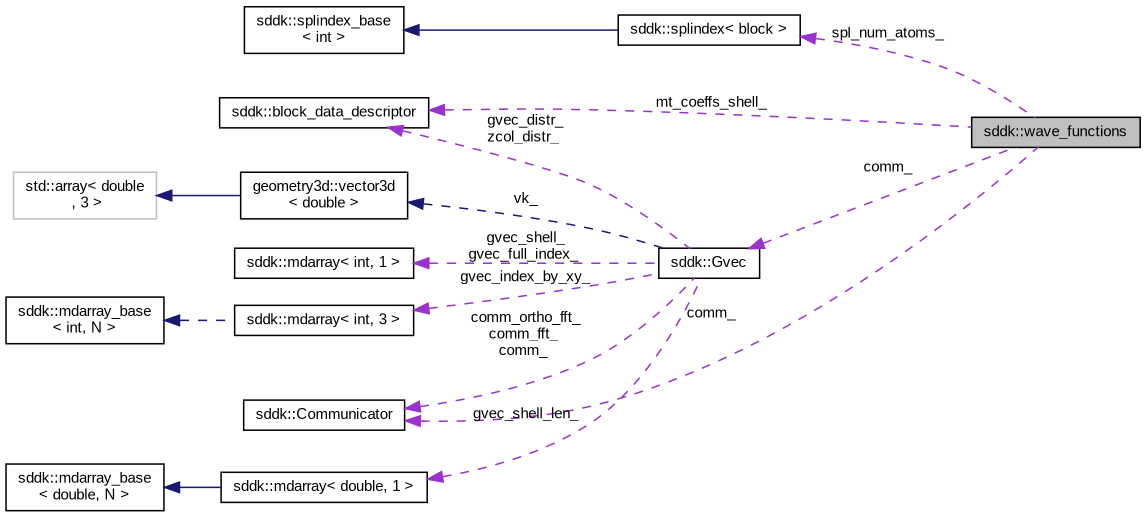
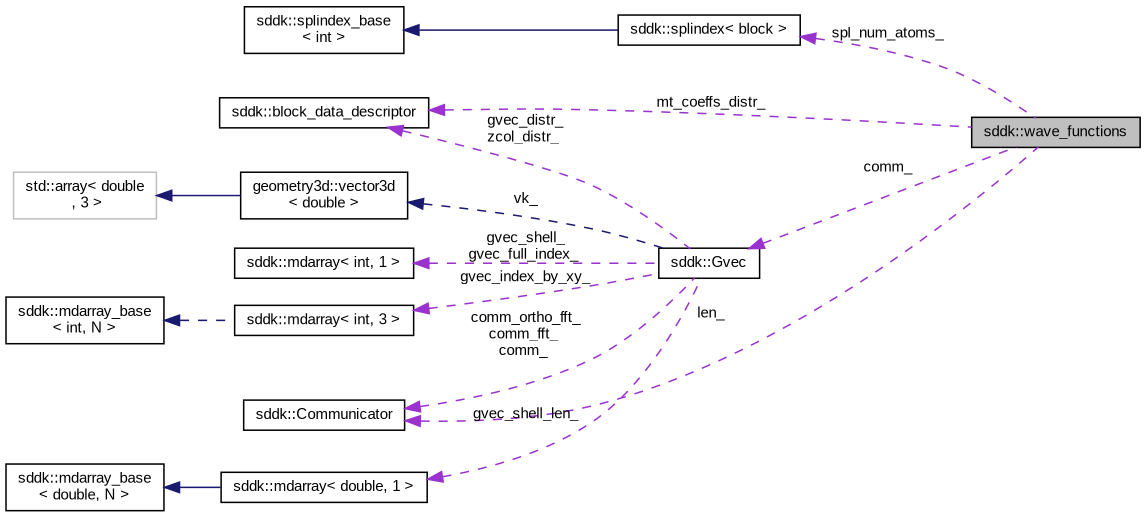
(709, 103) -> (709, 103)
(709, 314) -> (709, 314)
